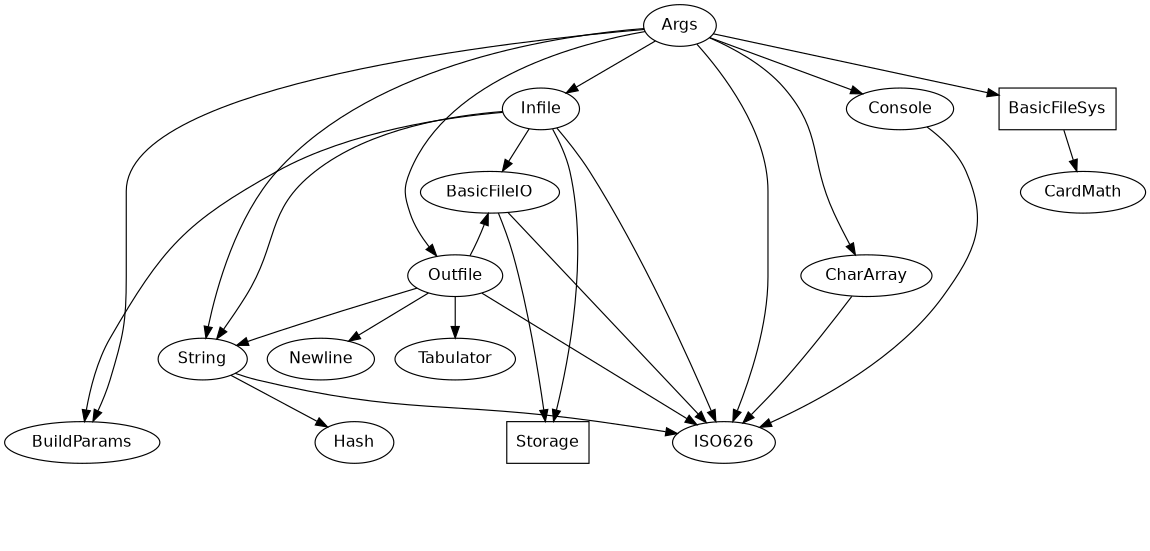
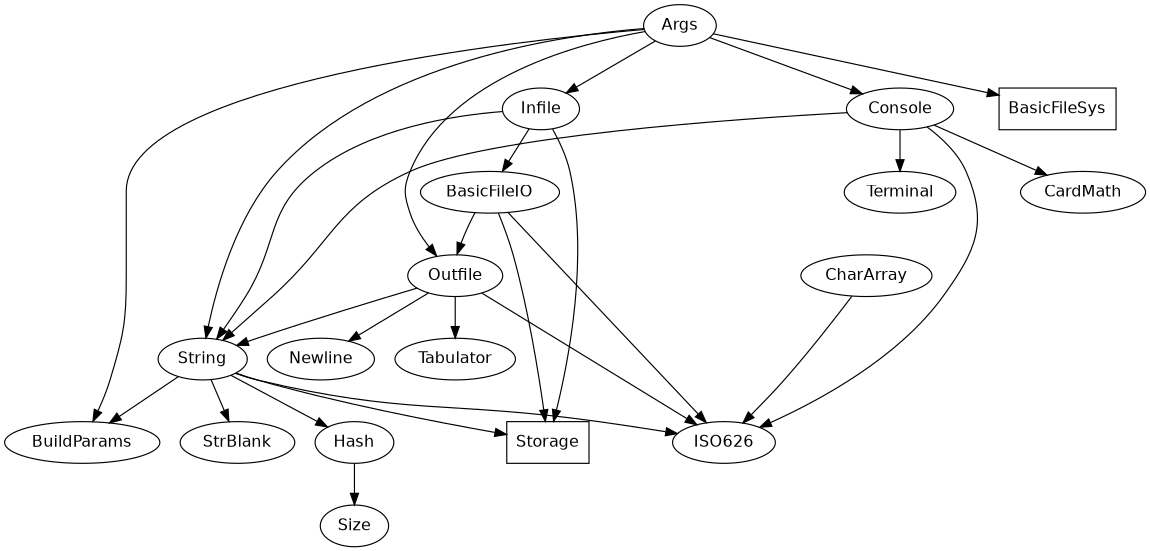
(806, 122) -> none
(1069, 145) -> (985, 148)
none -> (507, 146)
(242, 192) -> (149, 397)
none -> (900, 192)
(768, 220) -> none
(478, 240) -> (468, 228)
(643, 265) -> none
none -> (371, 408)
none -> (237, 442)
none -> (354, 526)
